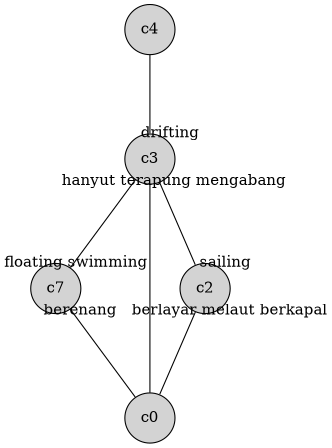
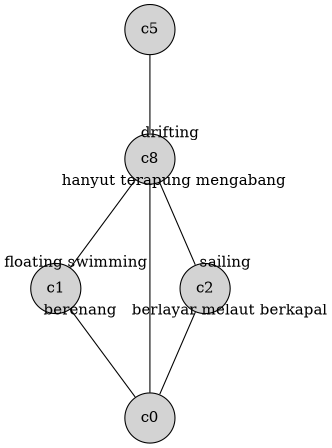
(150, 30) -> (150, 30)
(150, 159) -> (150, 159)
(56, 289) -> (56, 289)
